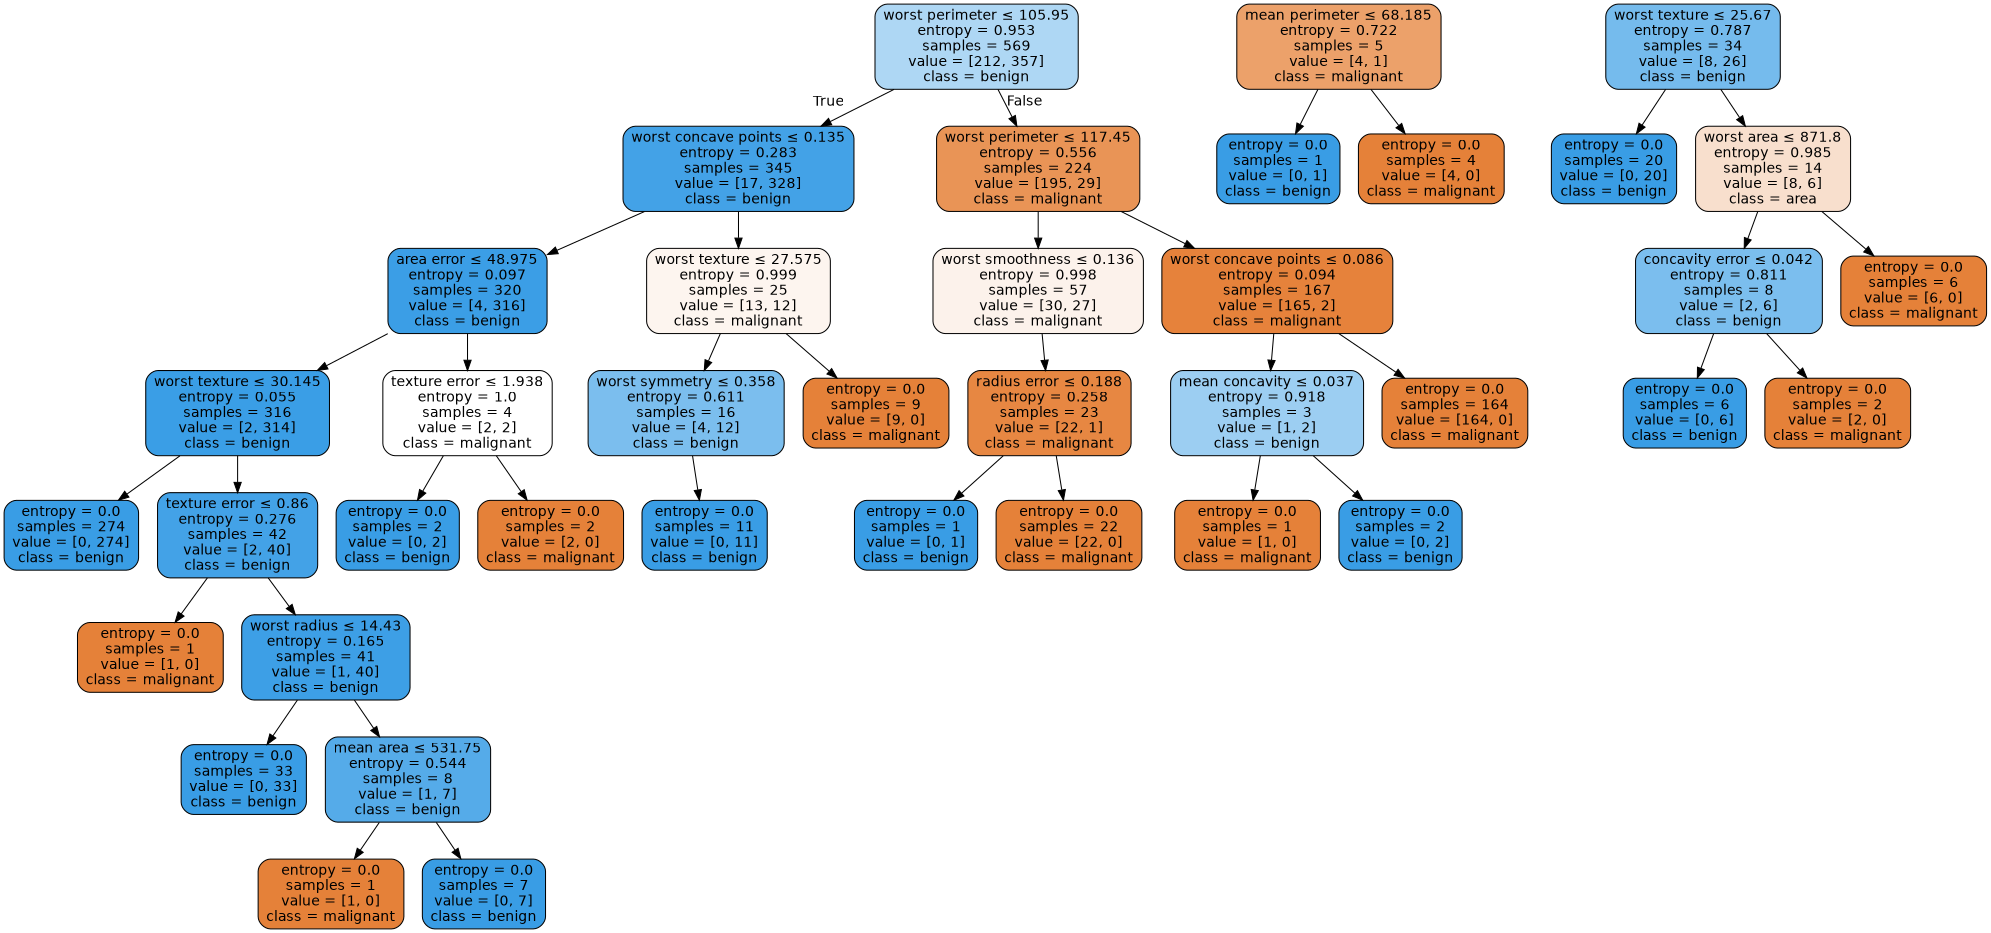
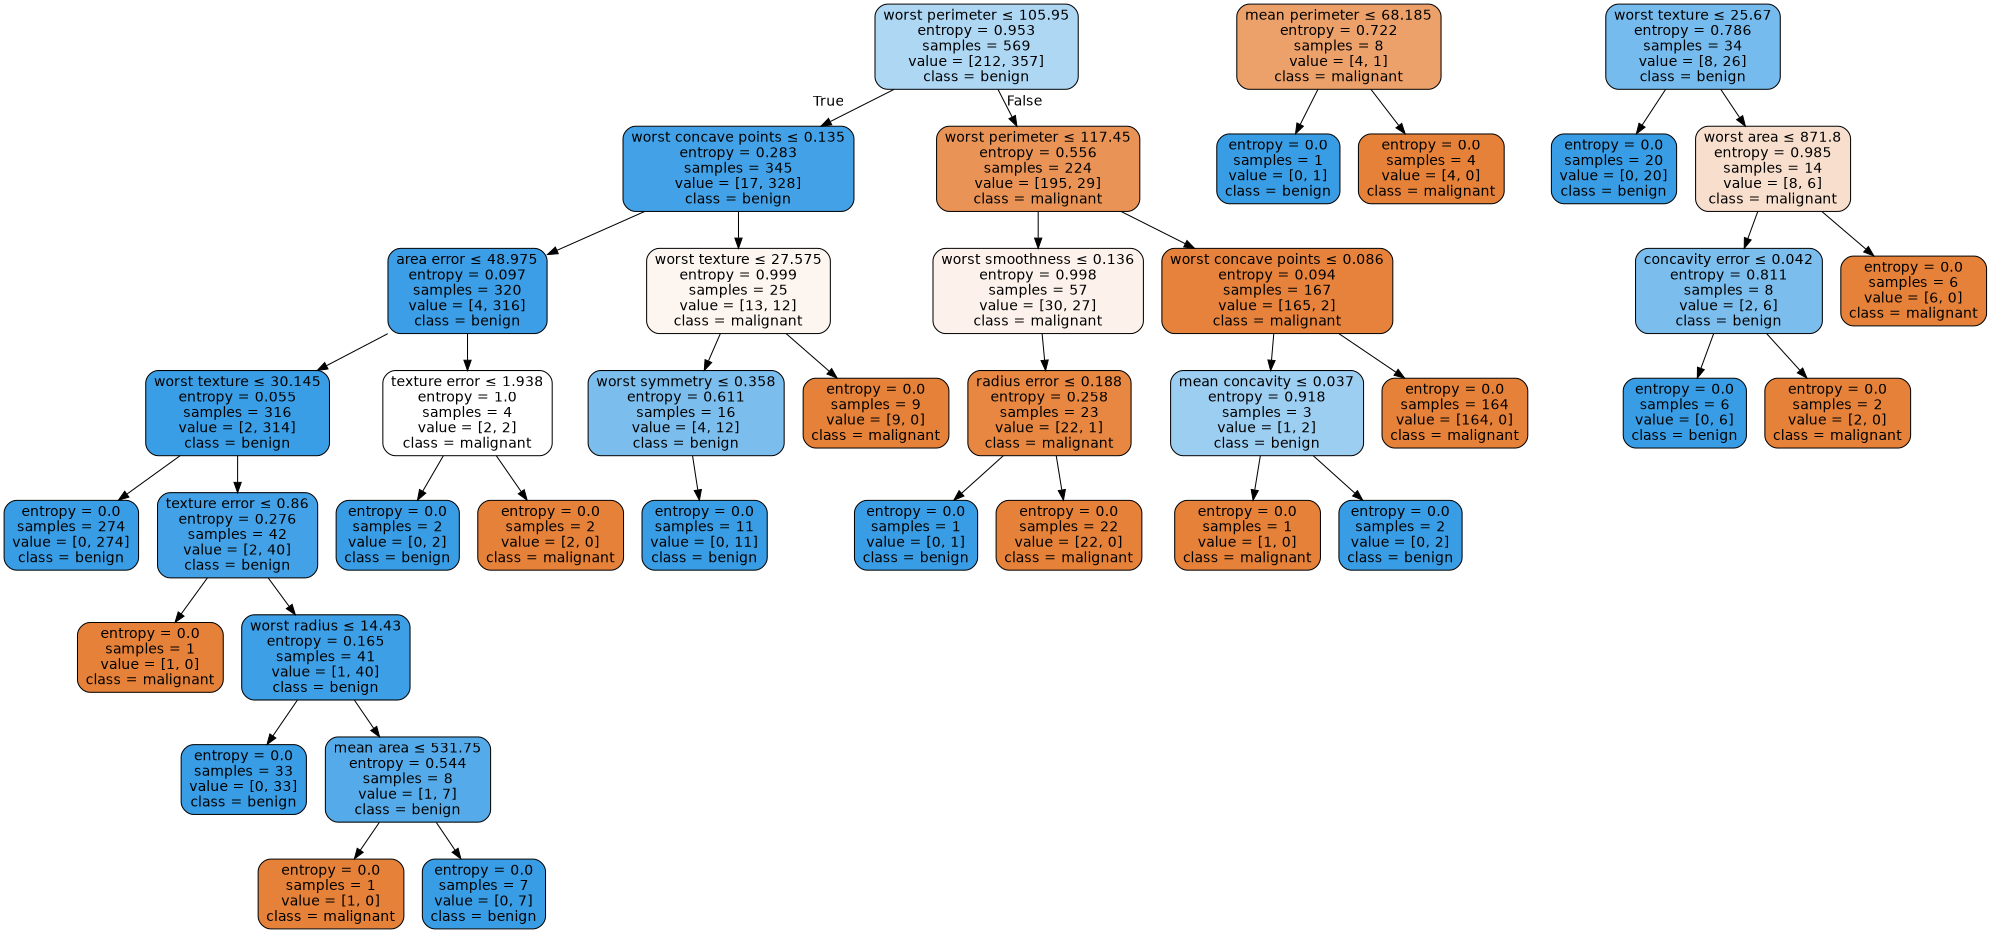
(1693, 31) -> (1693, 31)
(1339, 46) -> (1339, 46)
(1773, 199) -> (1773, 199)
